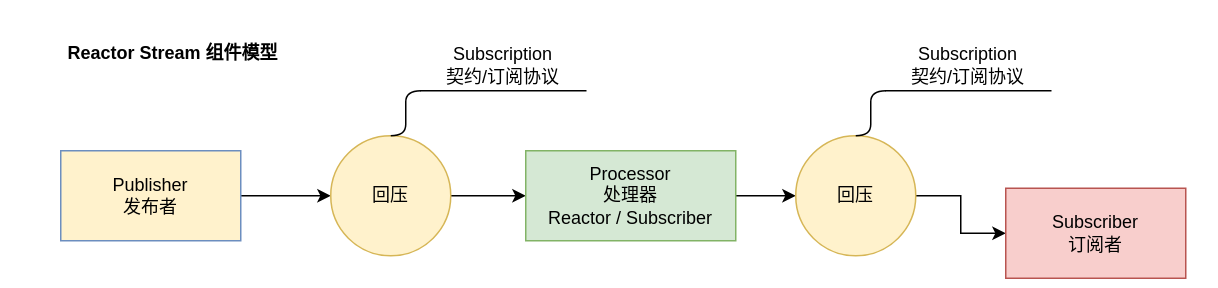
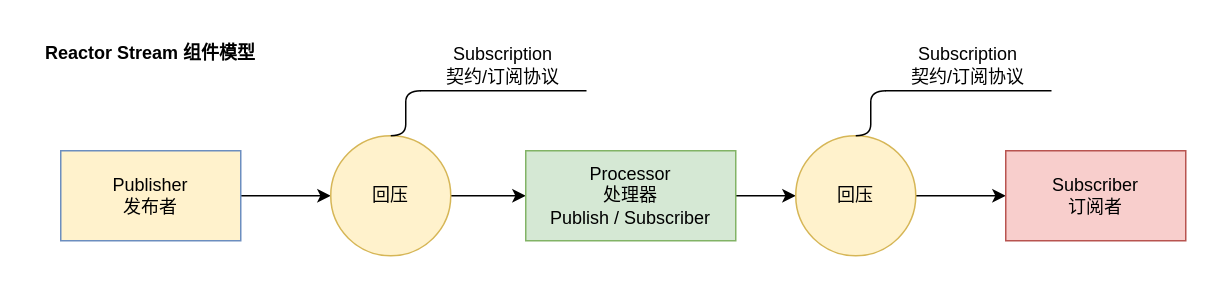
(173, 53) -> (151, 53)
(631, 196) -> (631, 196)
(1096, 233) -> (1096, 196)
